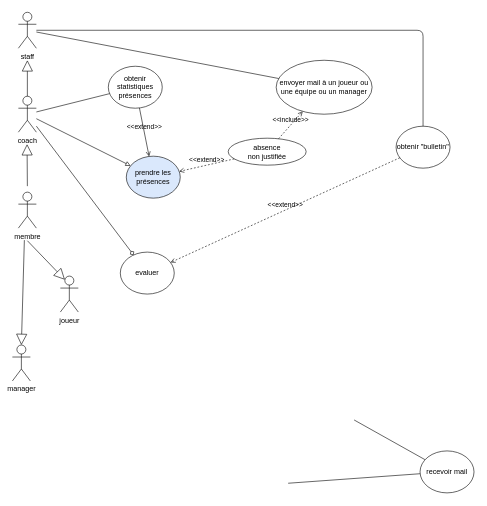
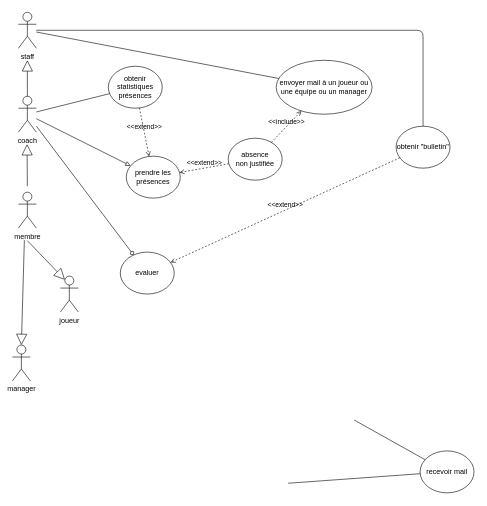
(144, 132) -> (144, 132)
(267, 152) -> (255, 159)
(153, 177) -> (153, 177)
